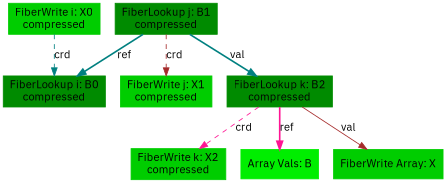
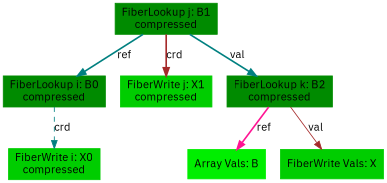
(54, 51) -> (54, 124)
(166, 51) -> (166, 51)
(178, 164) -> none
(388, 164) -> (332, 164)
